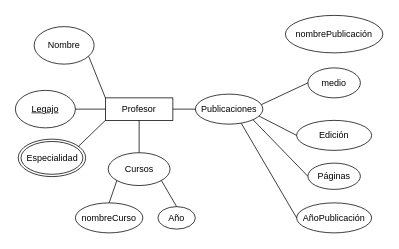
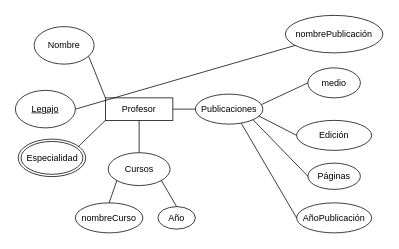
(90, 109) -> (185, 77)
